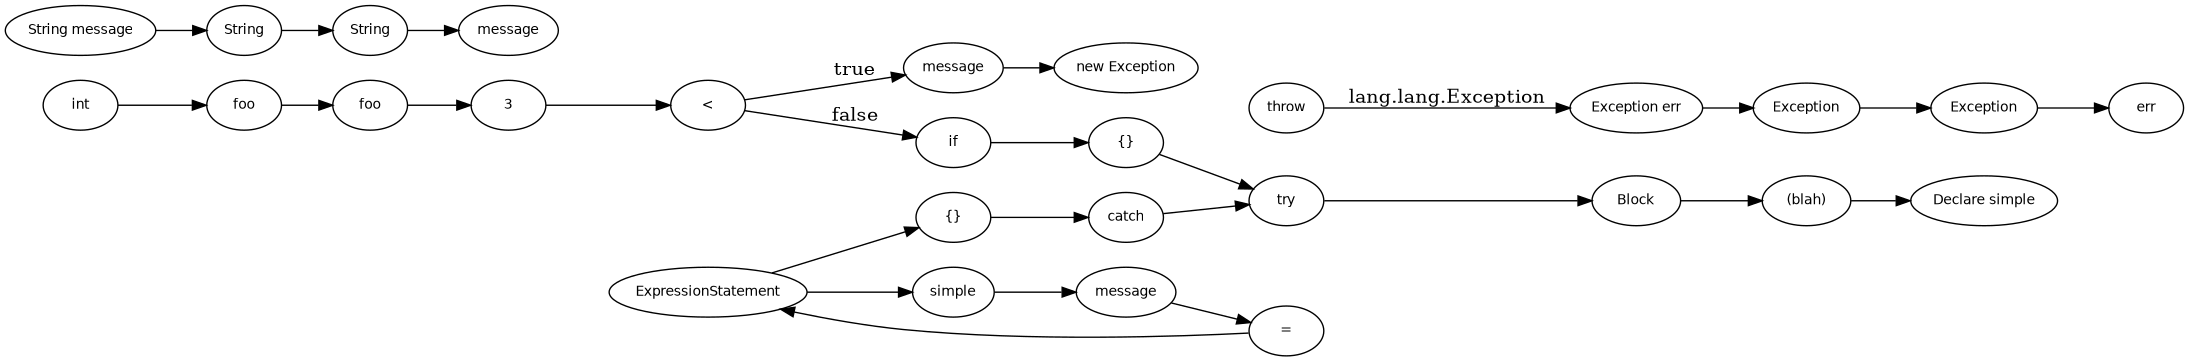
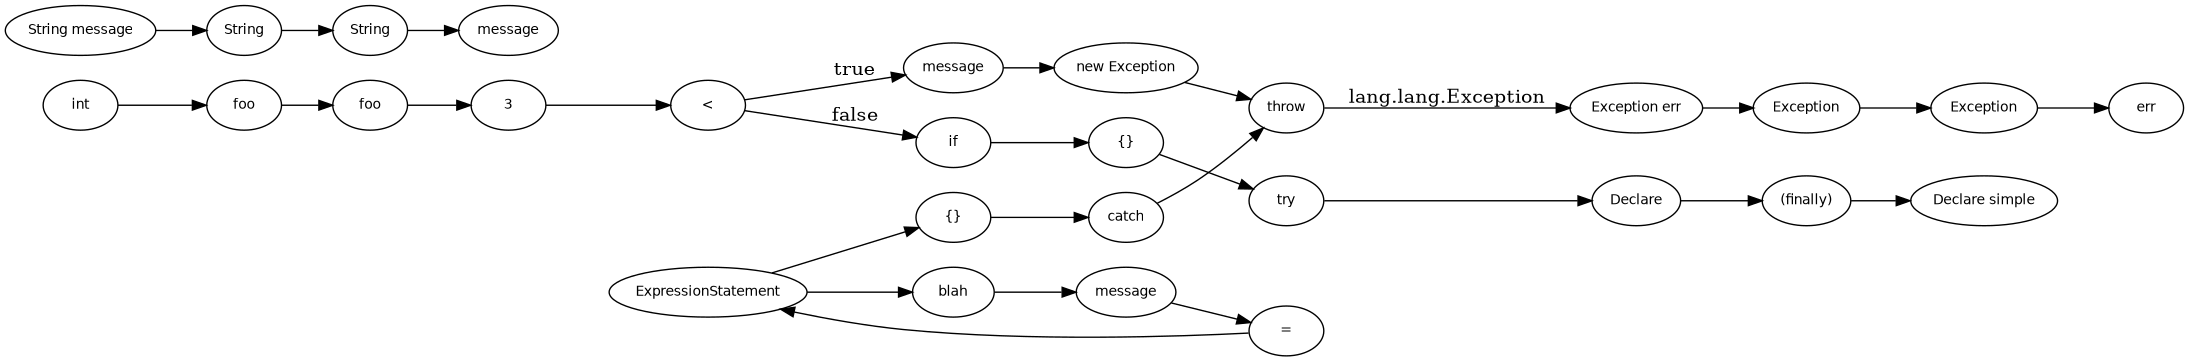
none -> (1211, 89)
(1636, 201) -> (1636, 201)
(1807, 201) -> (1807, 201)
(1199, 210) -> (1200, 179)
(953, 292) -> (953, 292)
